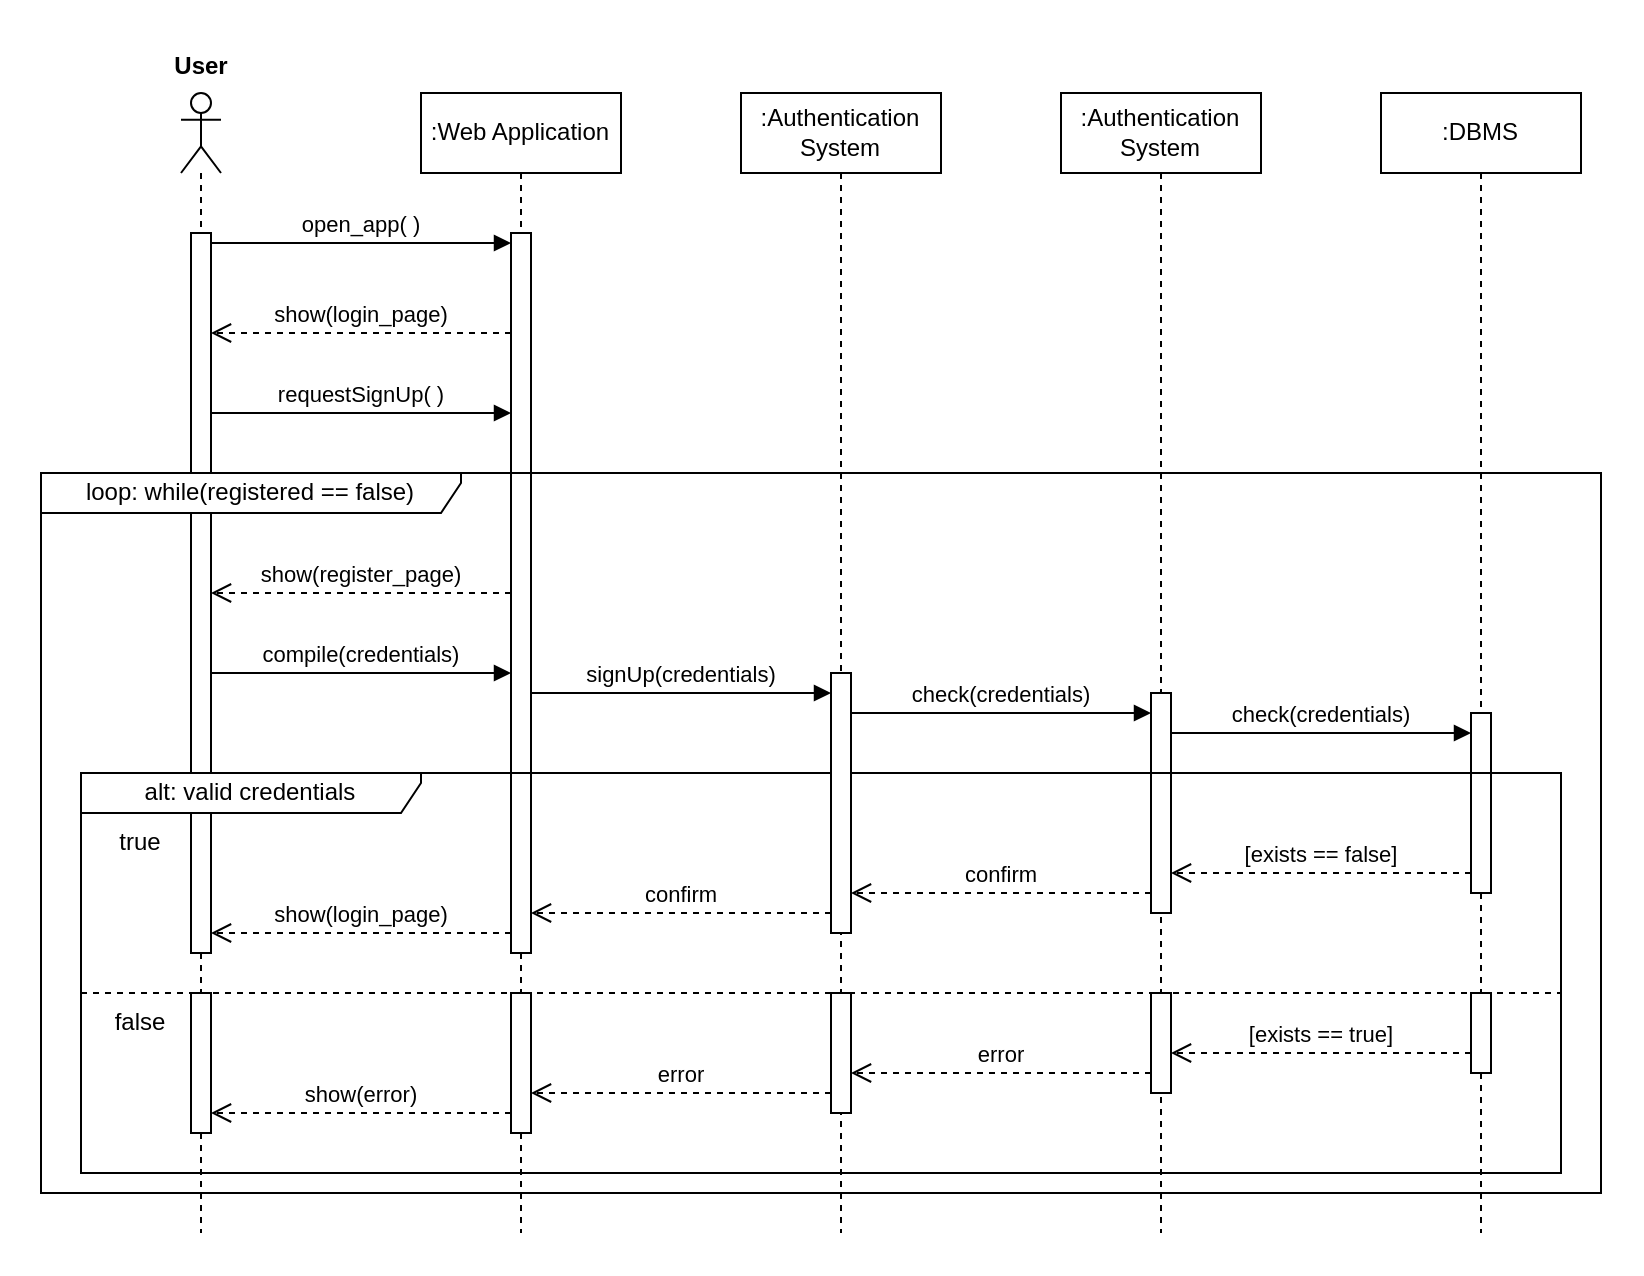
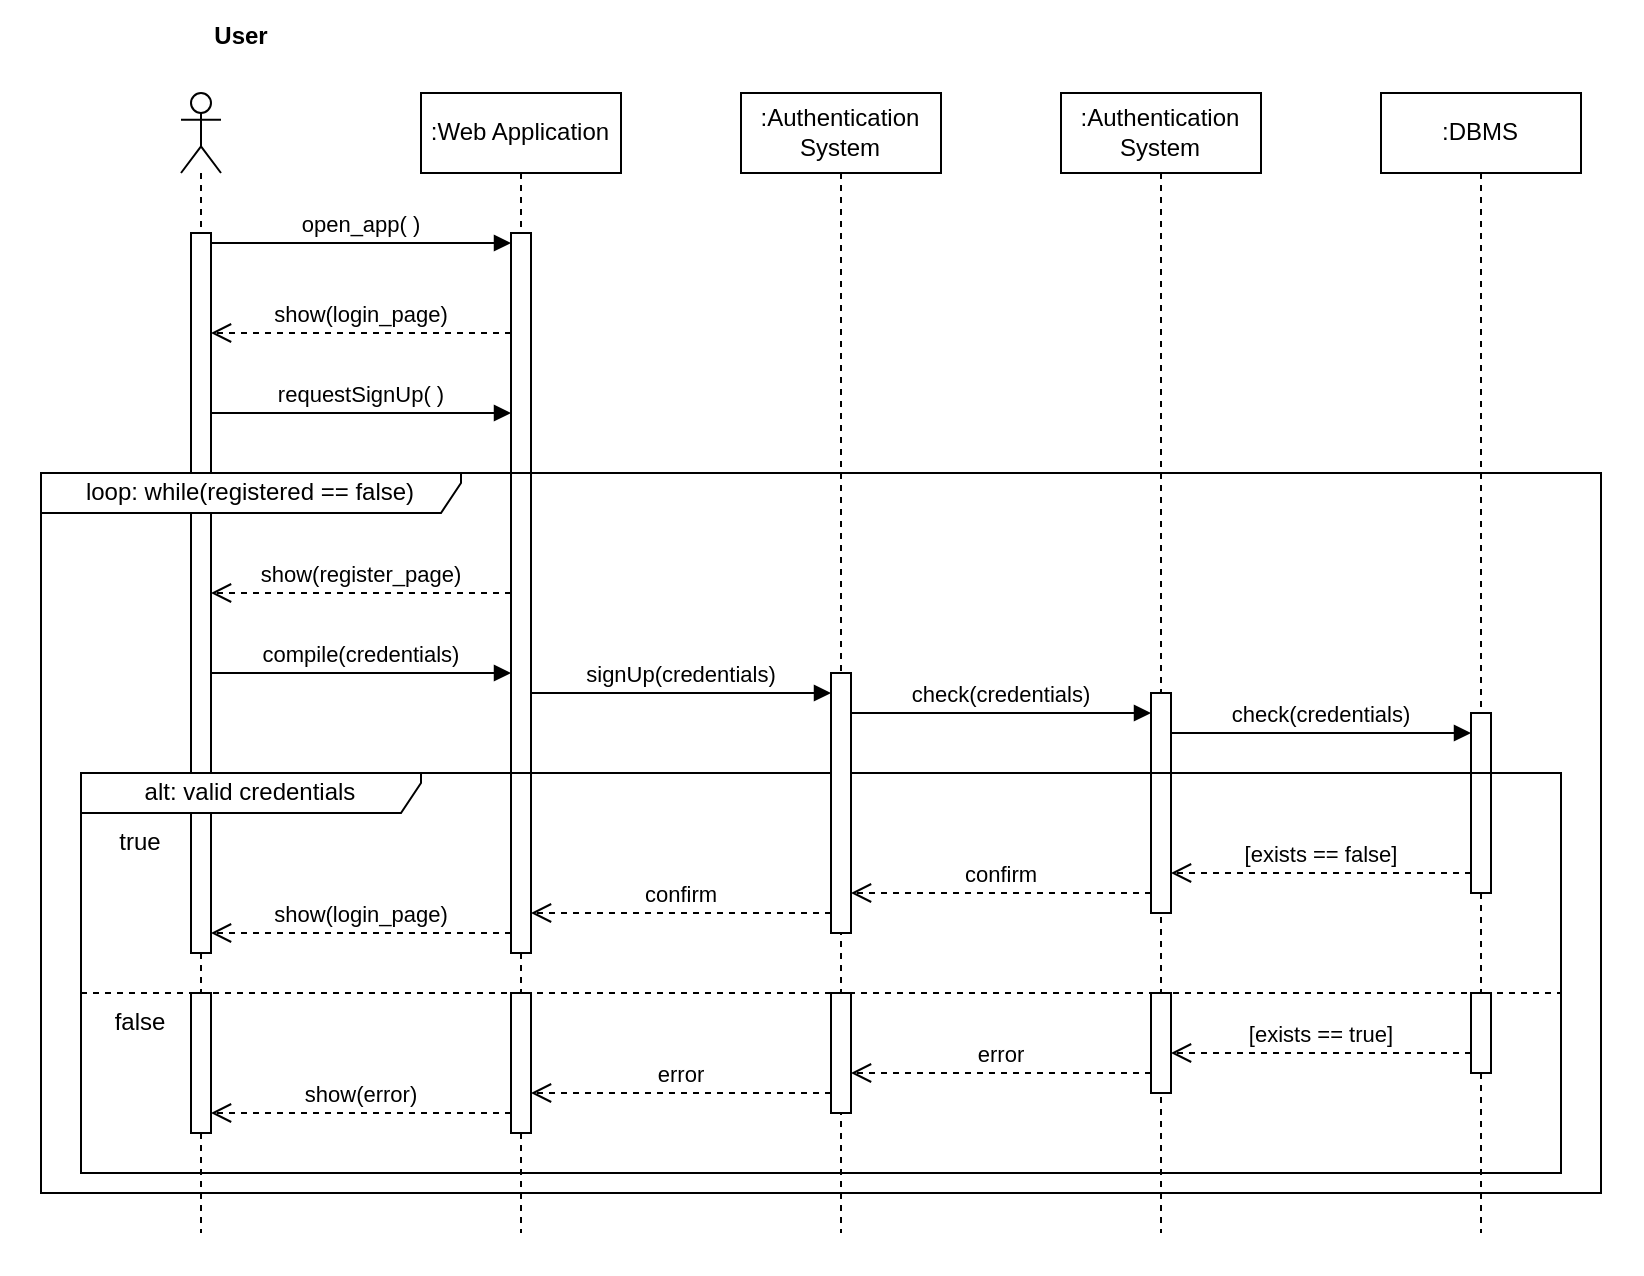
(201, 67) -> (241, 37)
